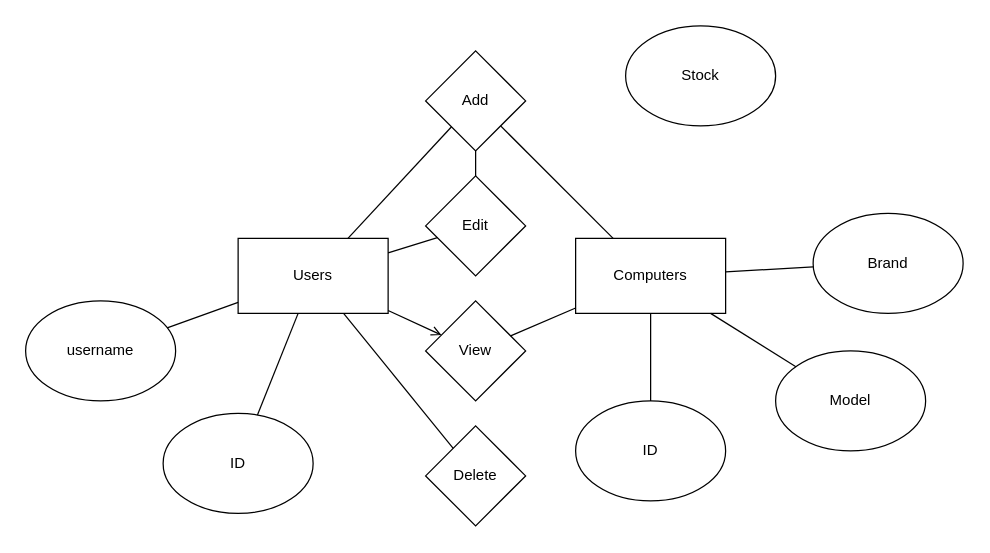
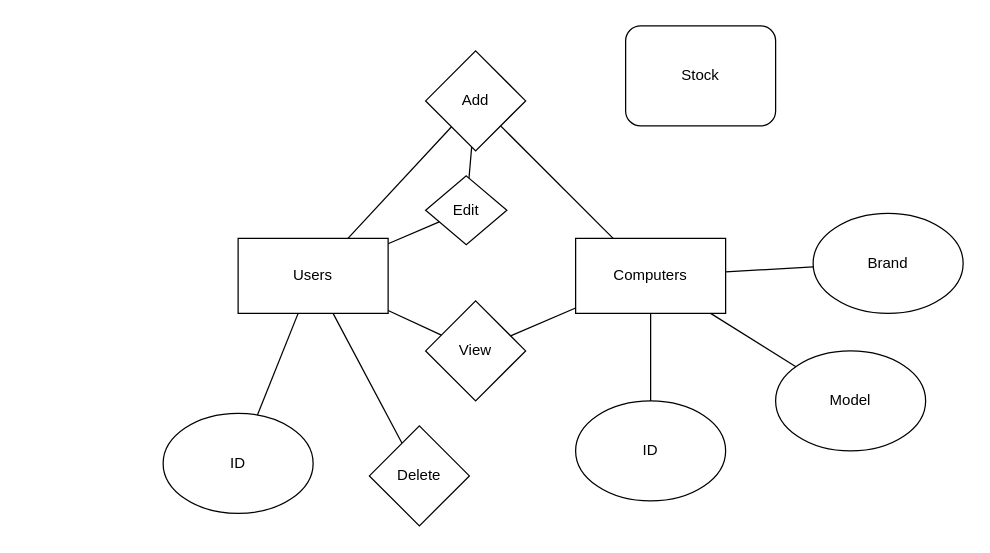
(701, 76) -> (701, 76)
(476, 226) -> (466, 210)
(202, 315) -> none
(436, 332) -> (437, 333)
(101, 351) -> none
(476, 476) -> (419, 476)
